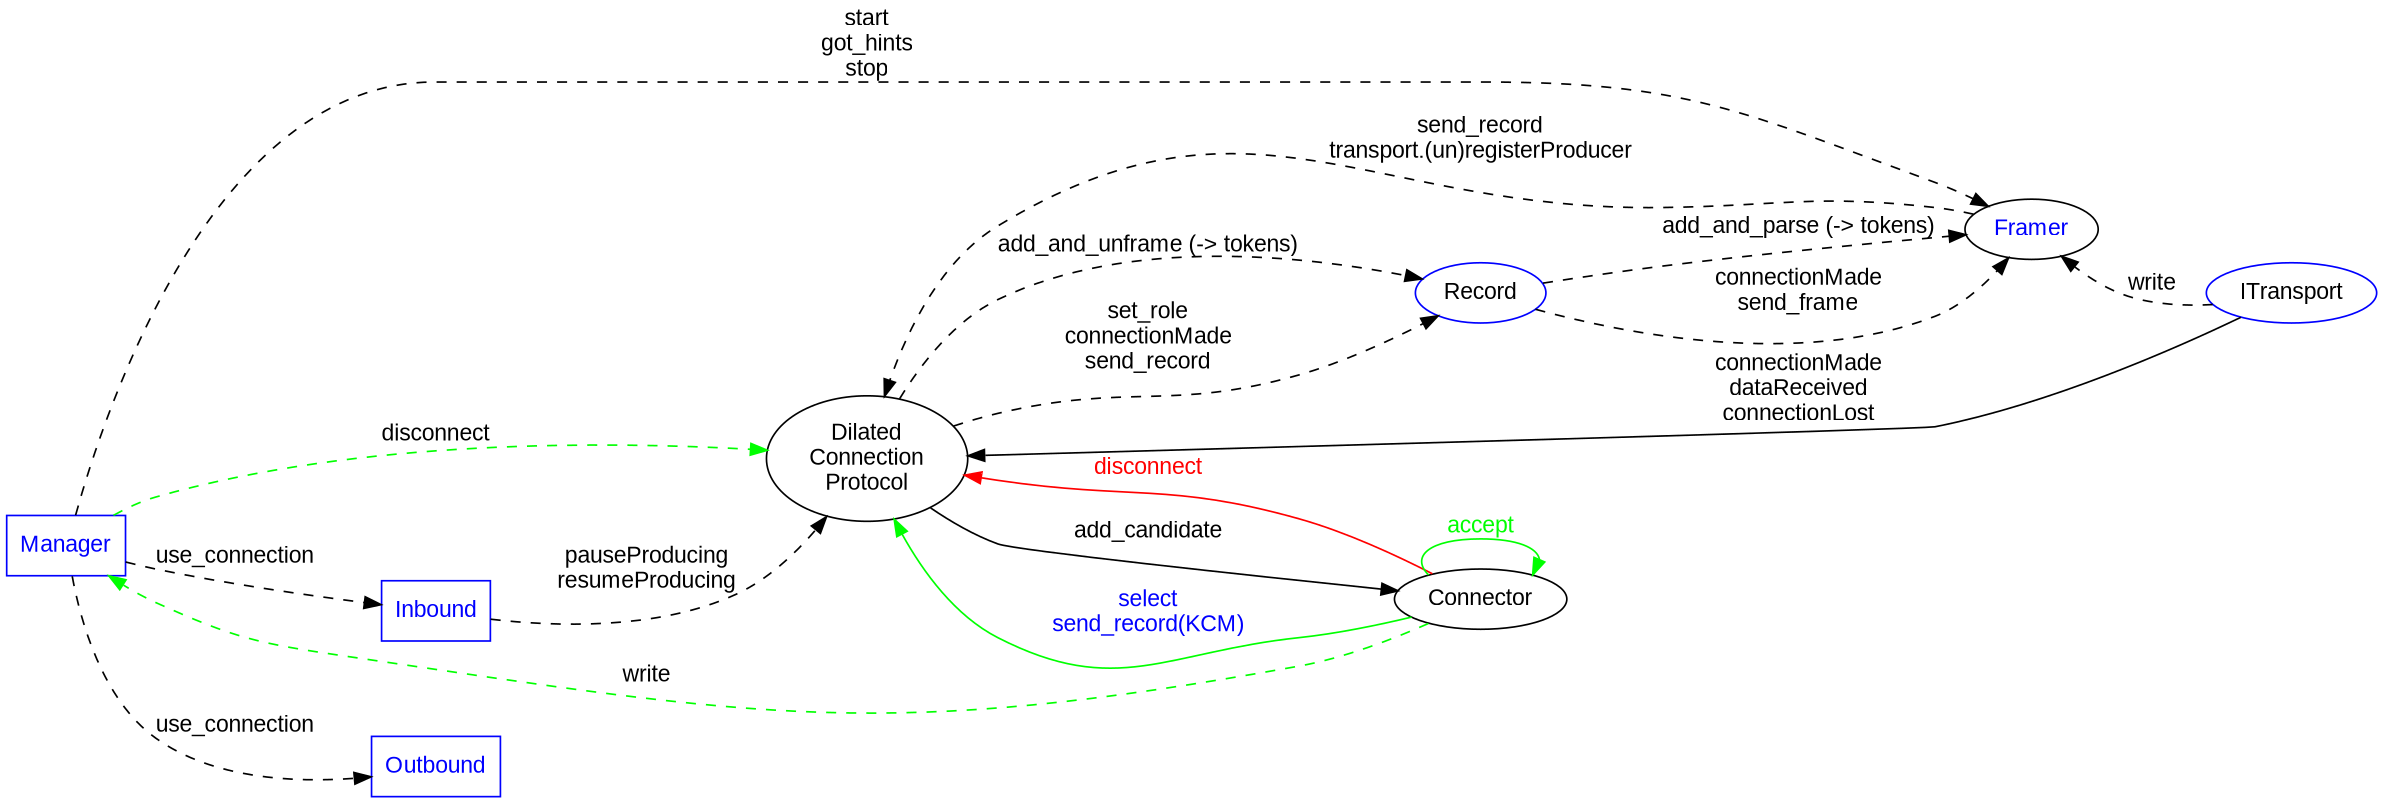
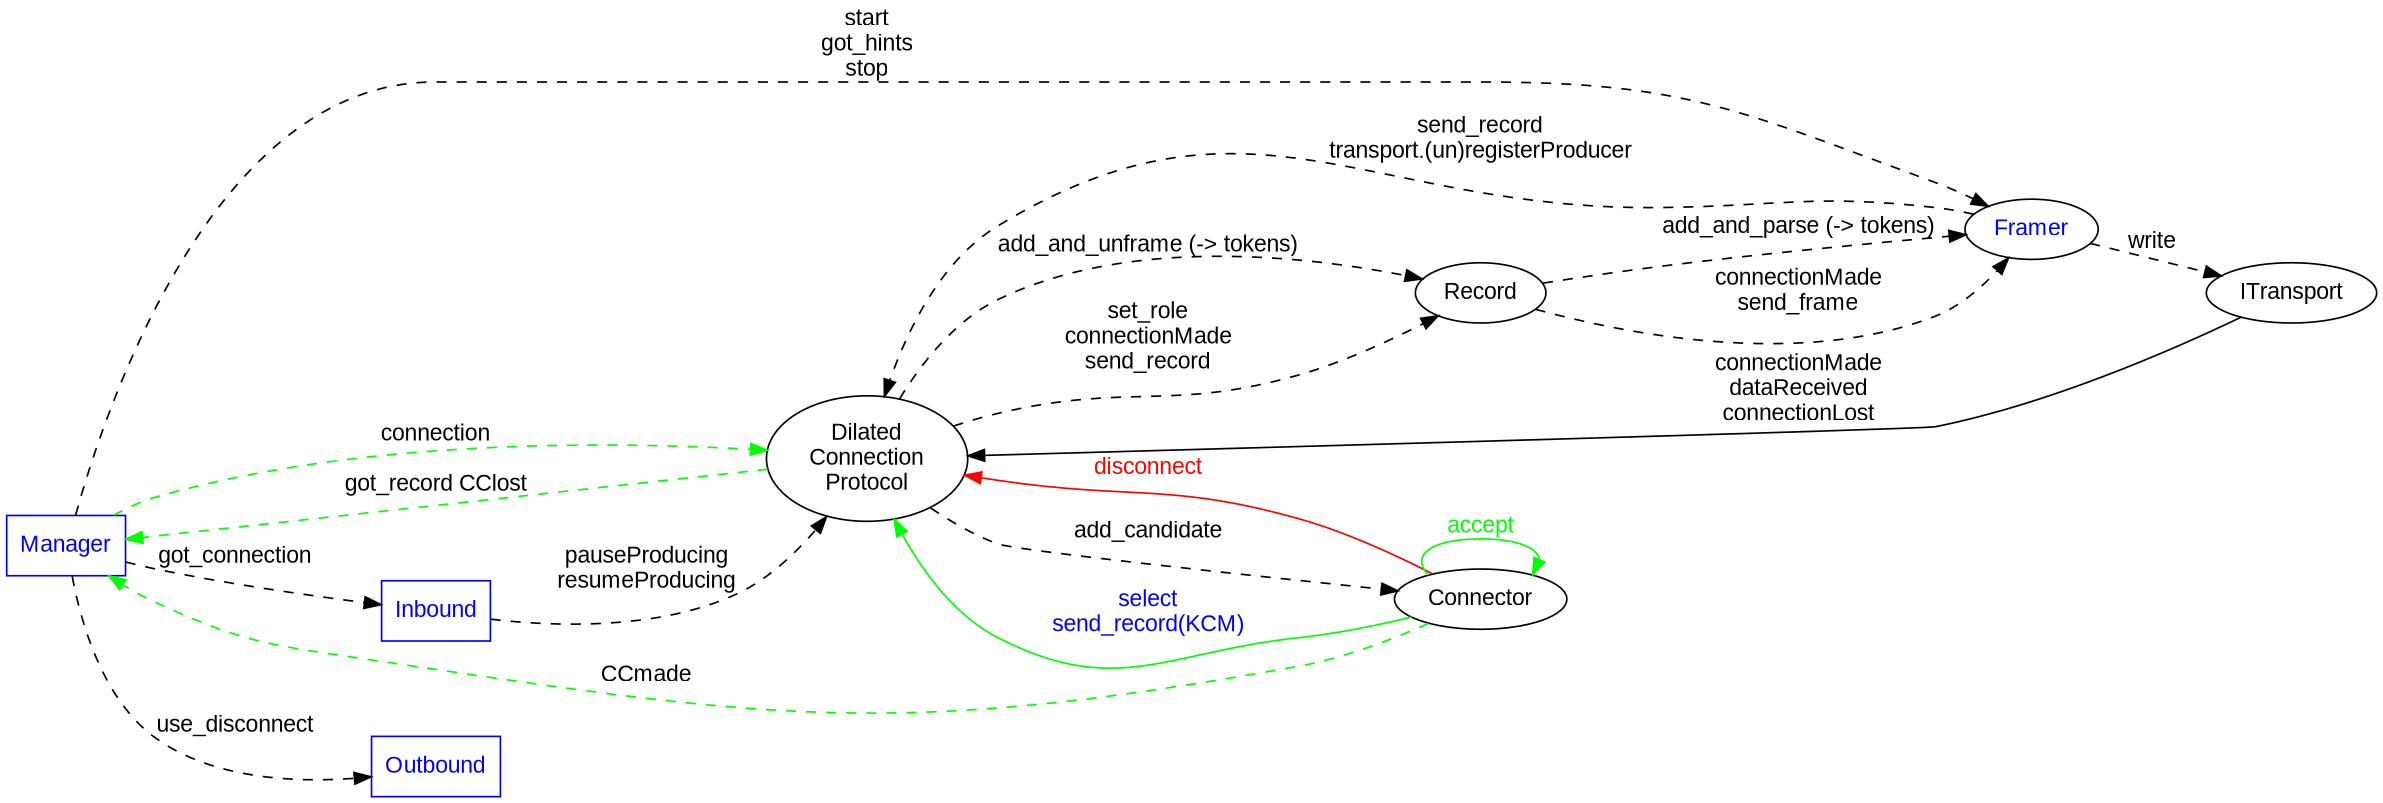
(1481, 293) -> (1481, 293)
(2292, 293) -> (2292, 293)
(2140, 299) -> (2147, 258)
(436, 434) -> (436, 434)
none -> (455, 503)
(235, 556) -> (235, 556)
(1151, 564) -> (1151, 564)
(647, 675) -> (647, 675)
(235, 726) -> (235, 726)
